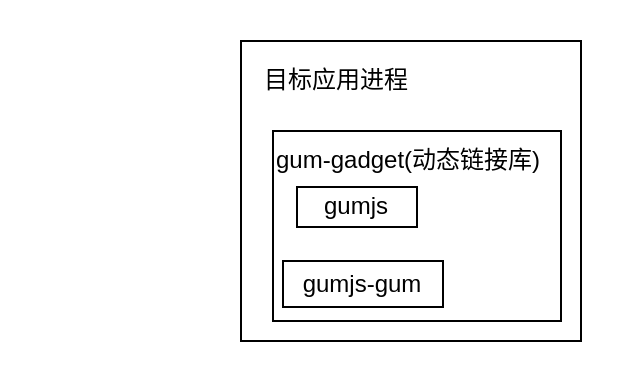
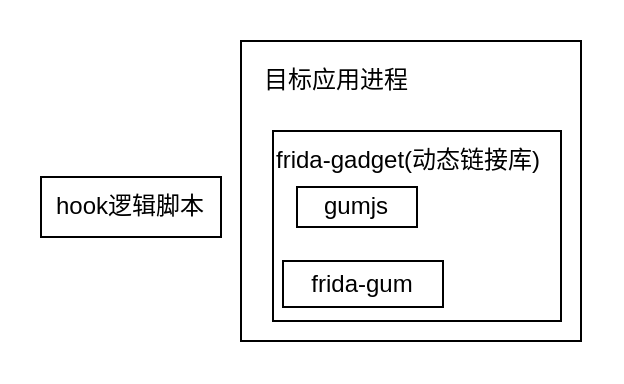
(418, 161) -> (428, 161)
none -> (131, 207)
(363, 285) -> (363, 285)
